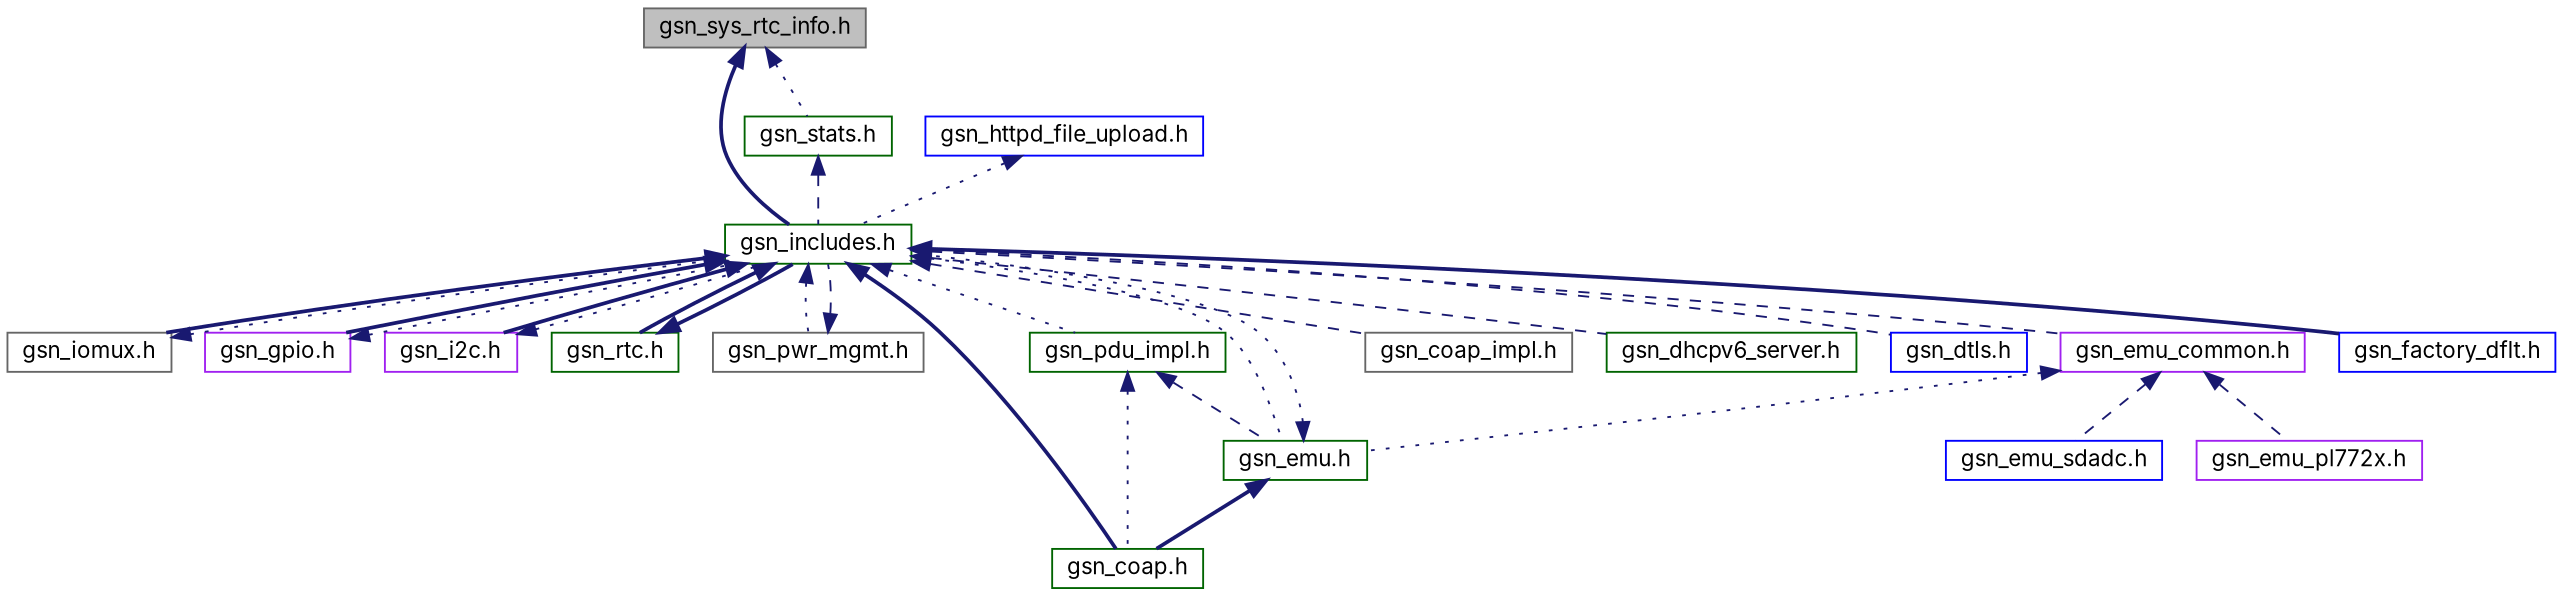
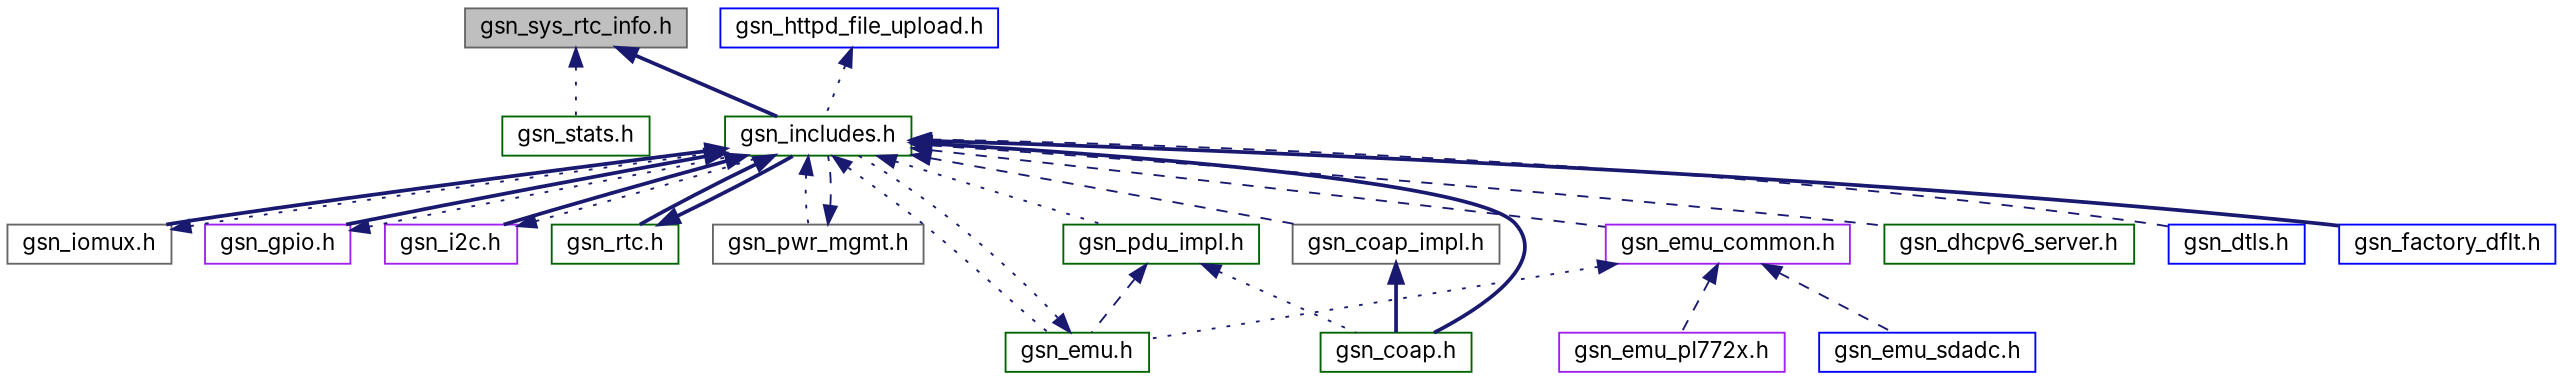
(818, 200) -> none
(1203, 520) -> (1396, 311)
